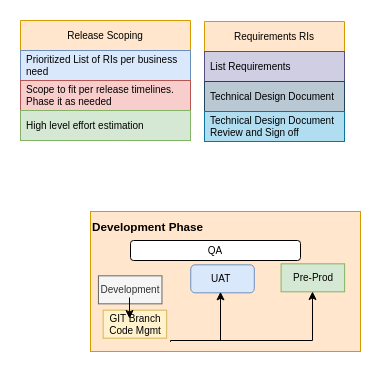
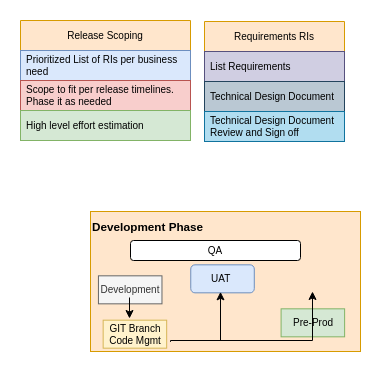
(313, 278) -> (313, 323)
(135, 324) -> (135, 334)
